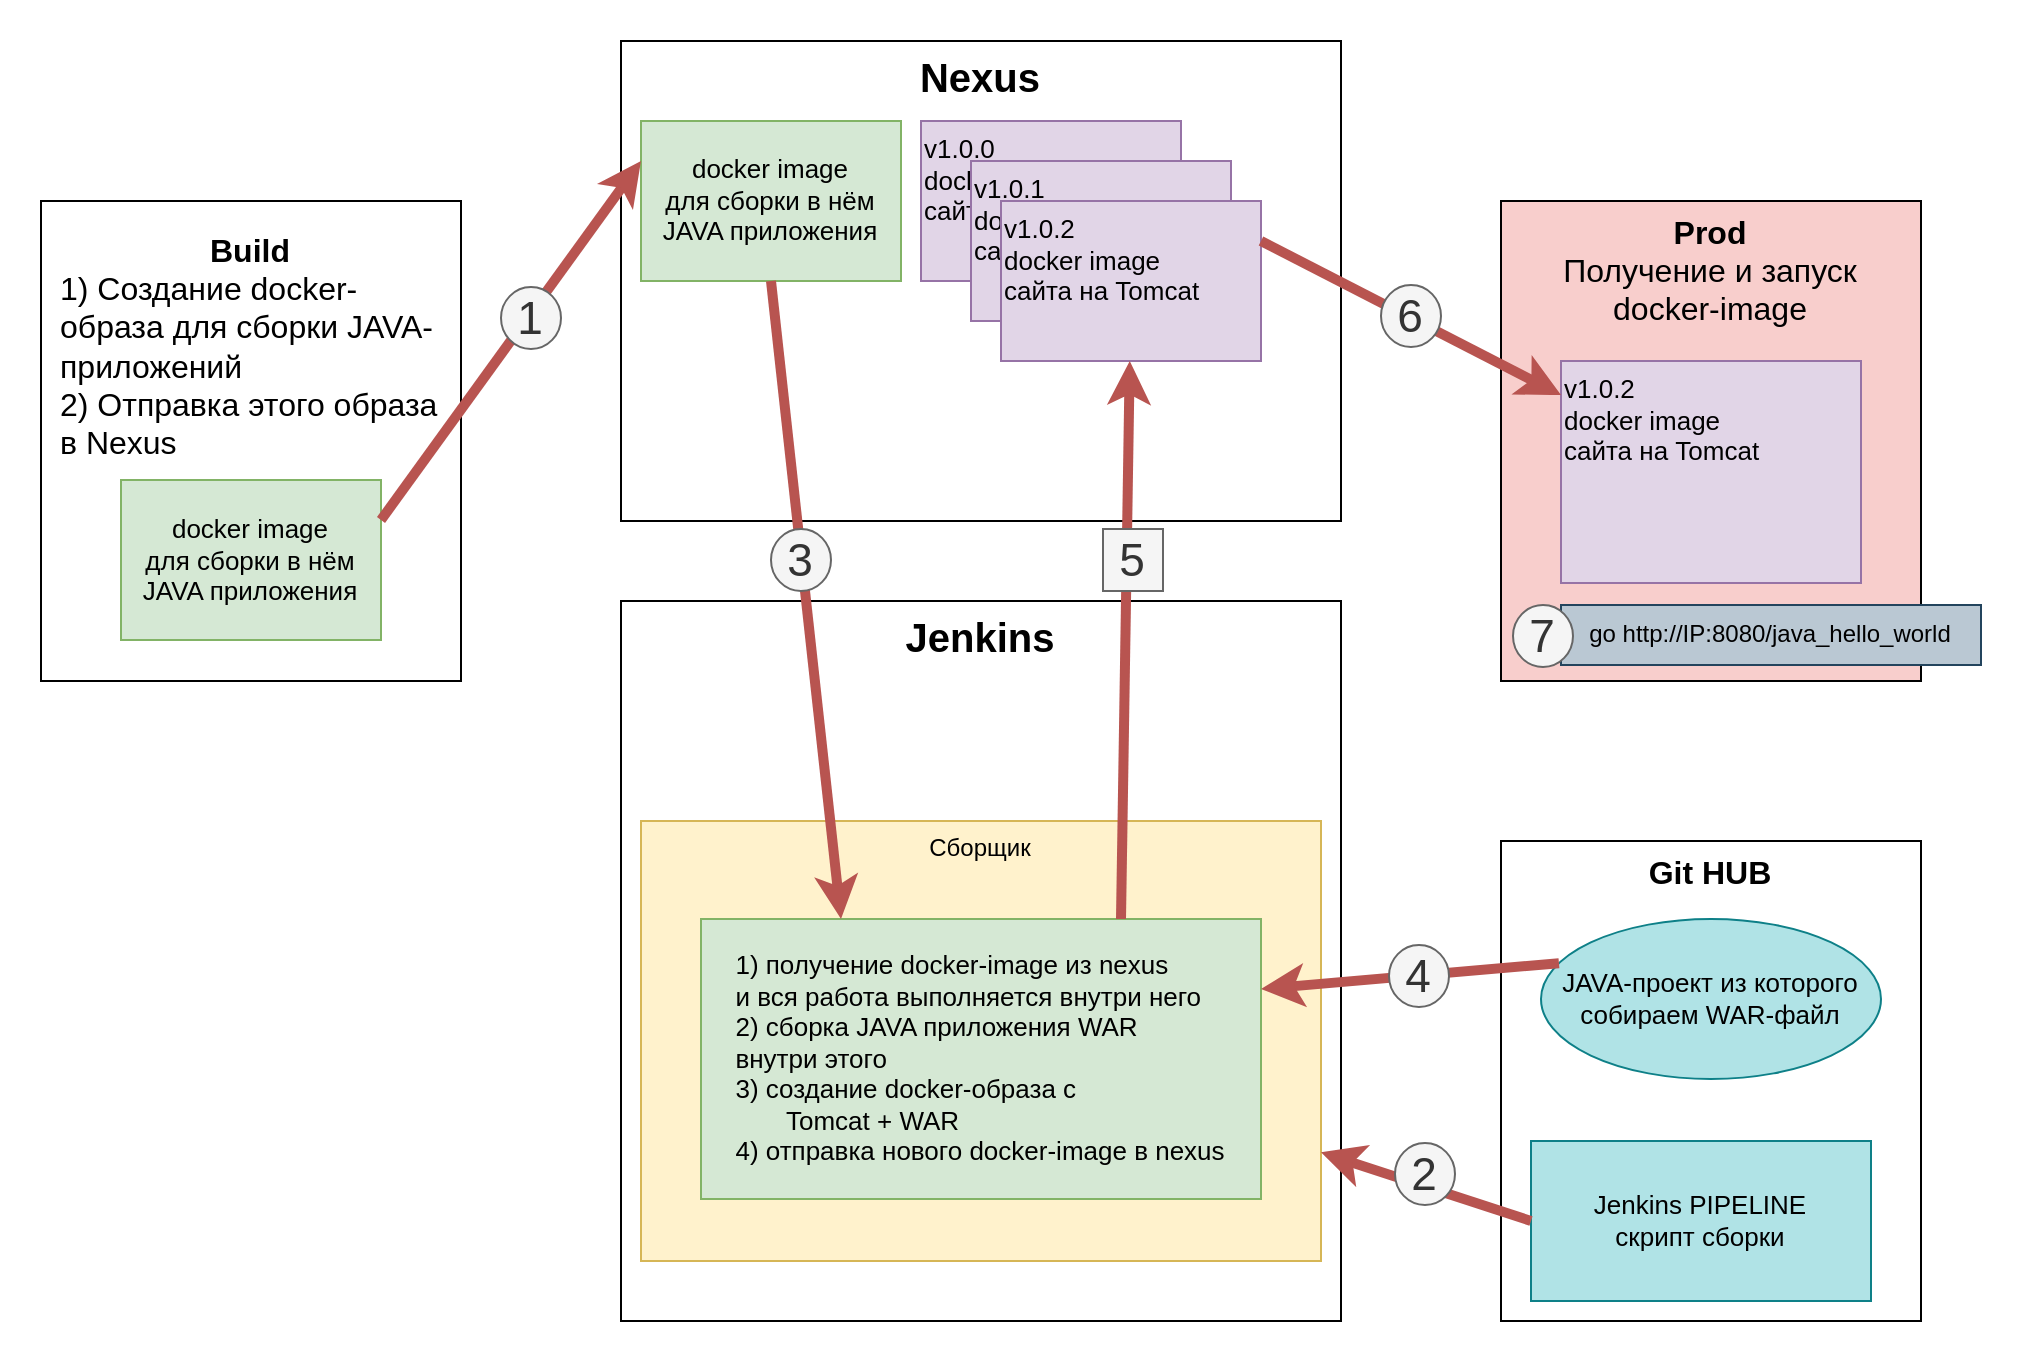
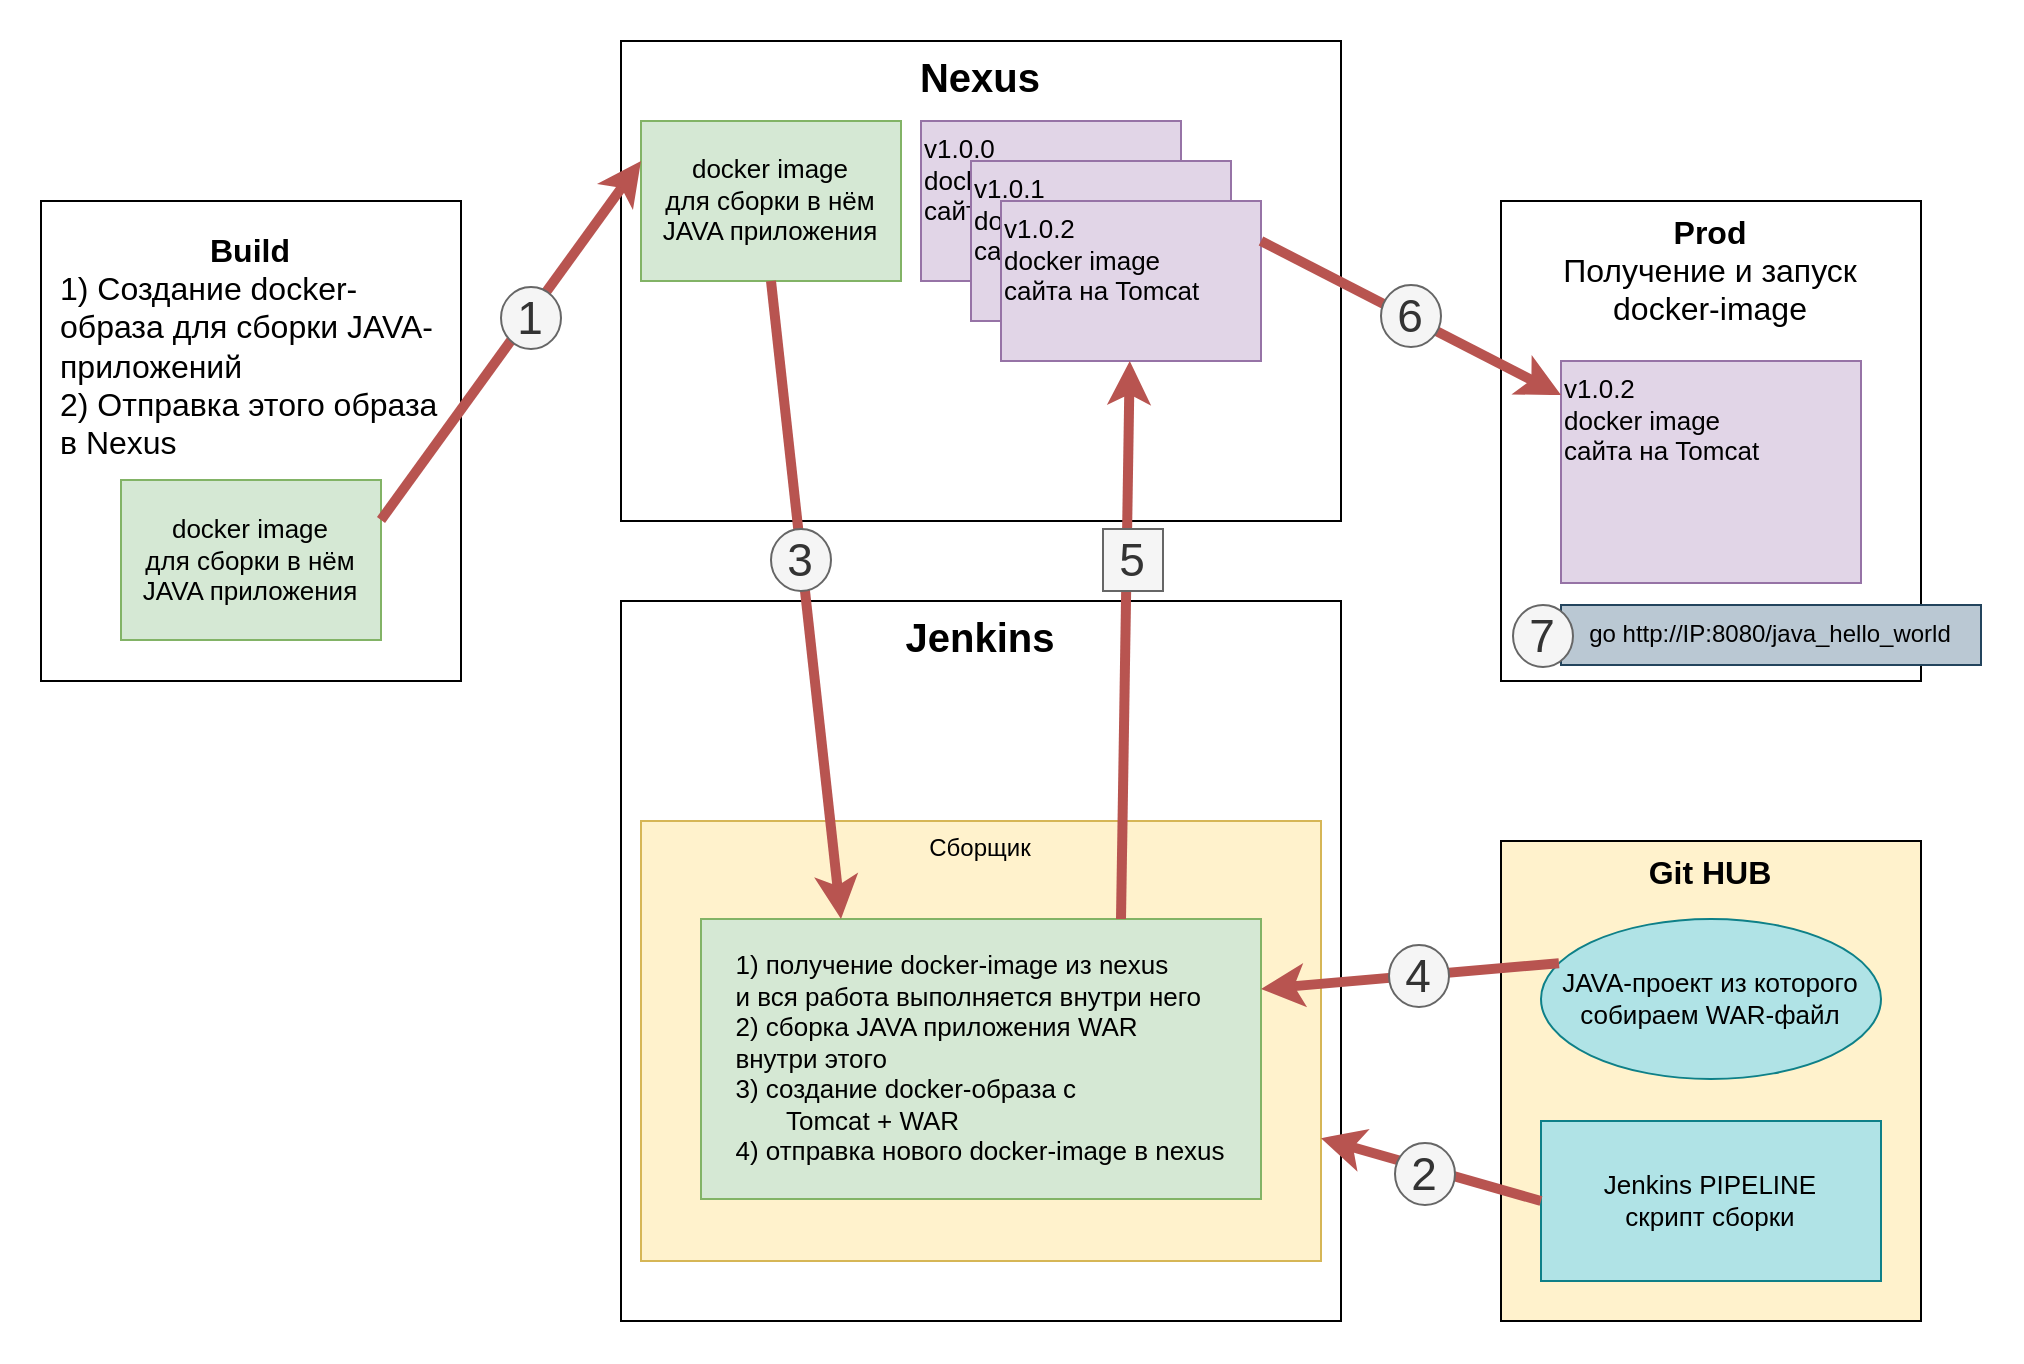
(1711, 273) -> (1711, 273)
(1711, 1081) -> (1711, 1081)
(1701, 1221) -> (1711, 1201)
